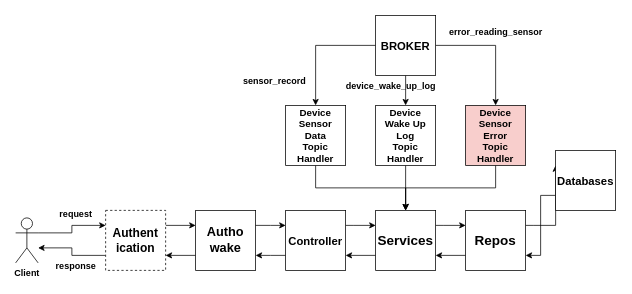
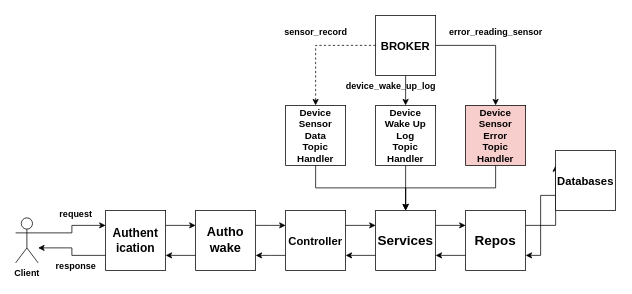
(318, 45) -> (318, 45)
(274, 81) -> (315, 33)
(135, 240) -> (135, 240)
